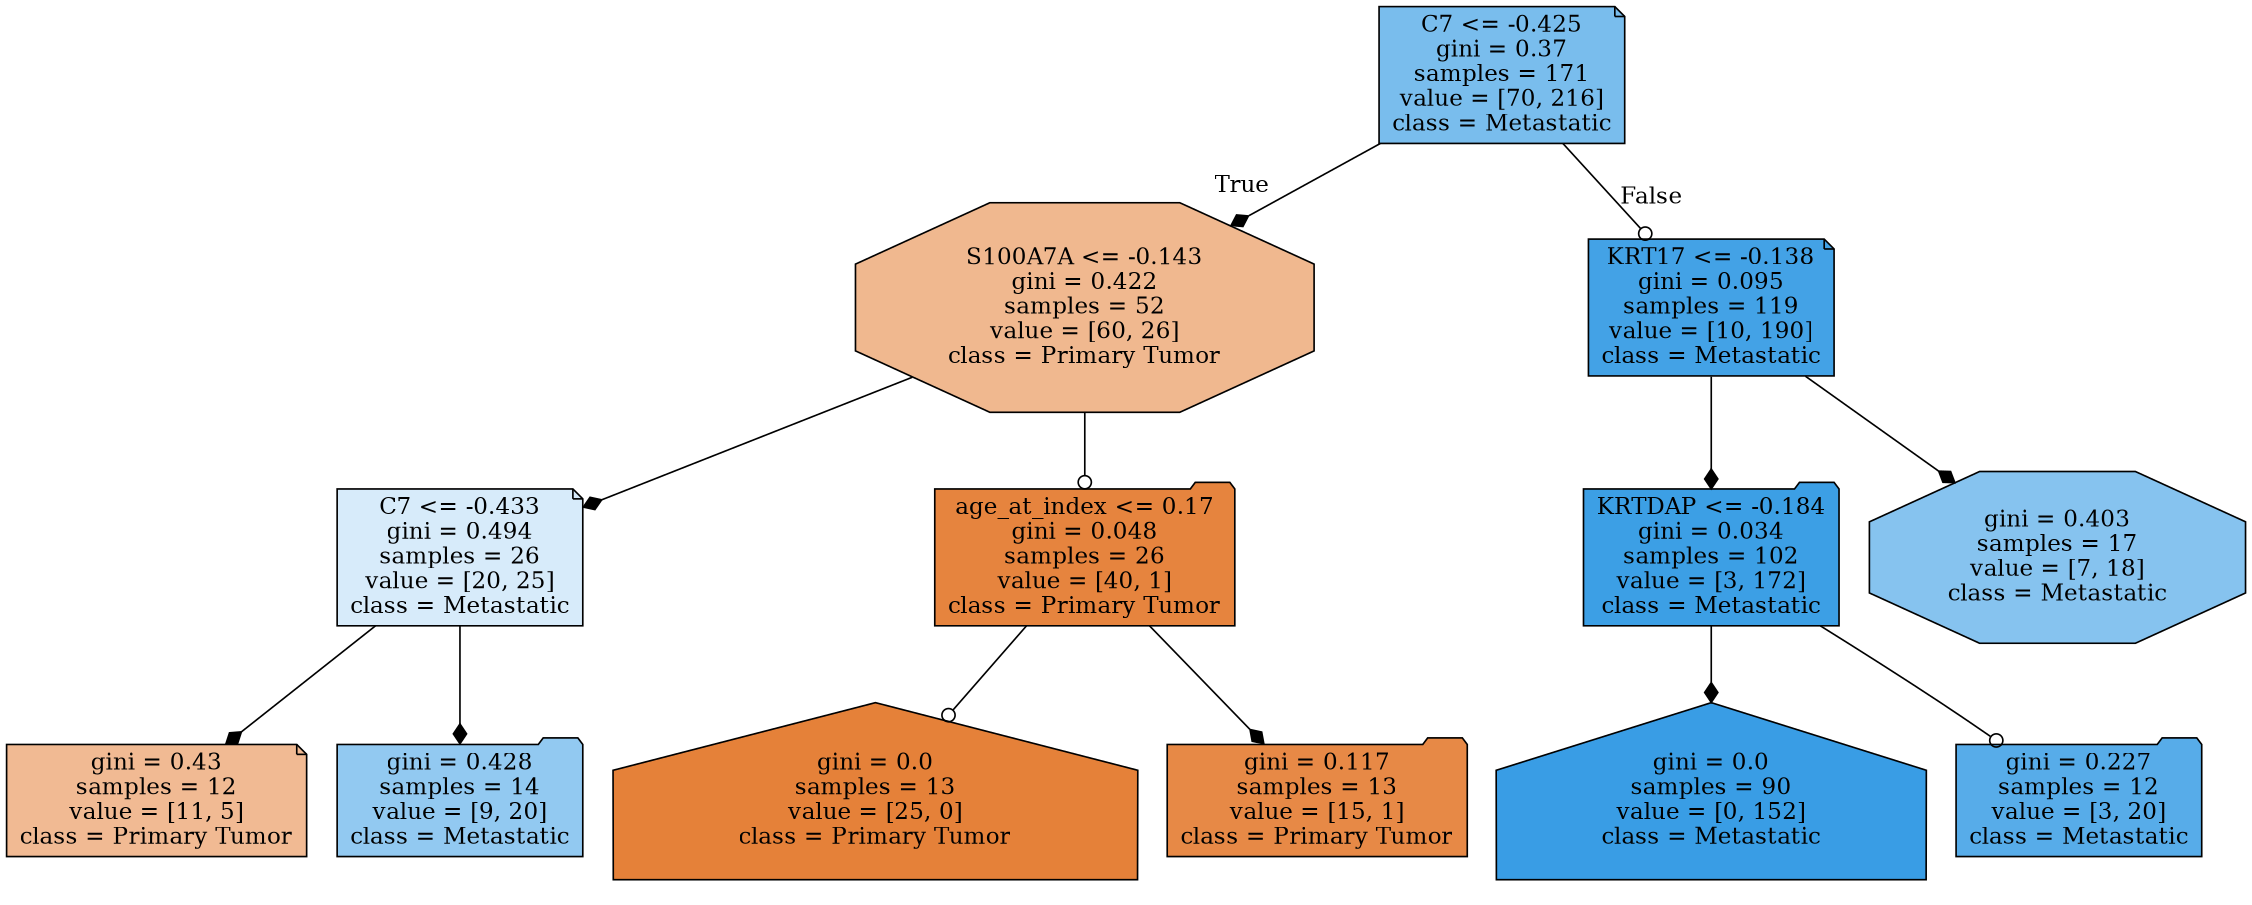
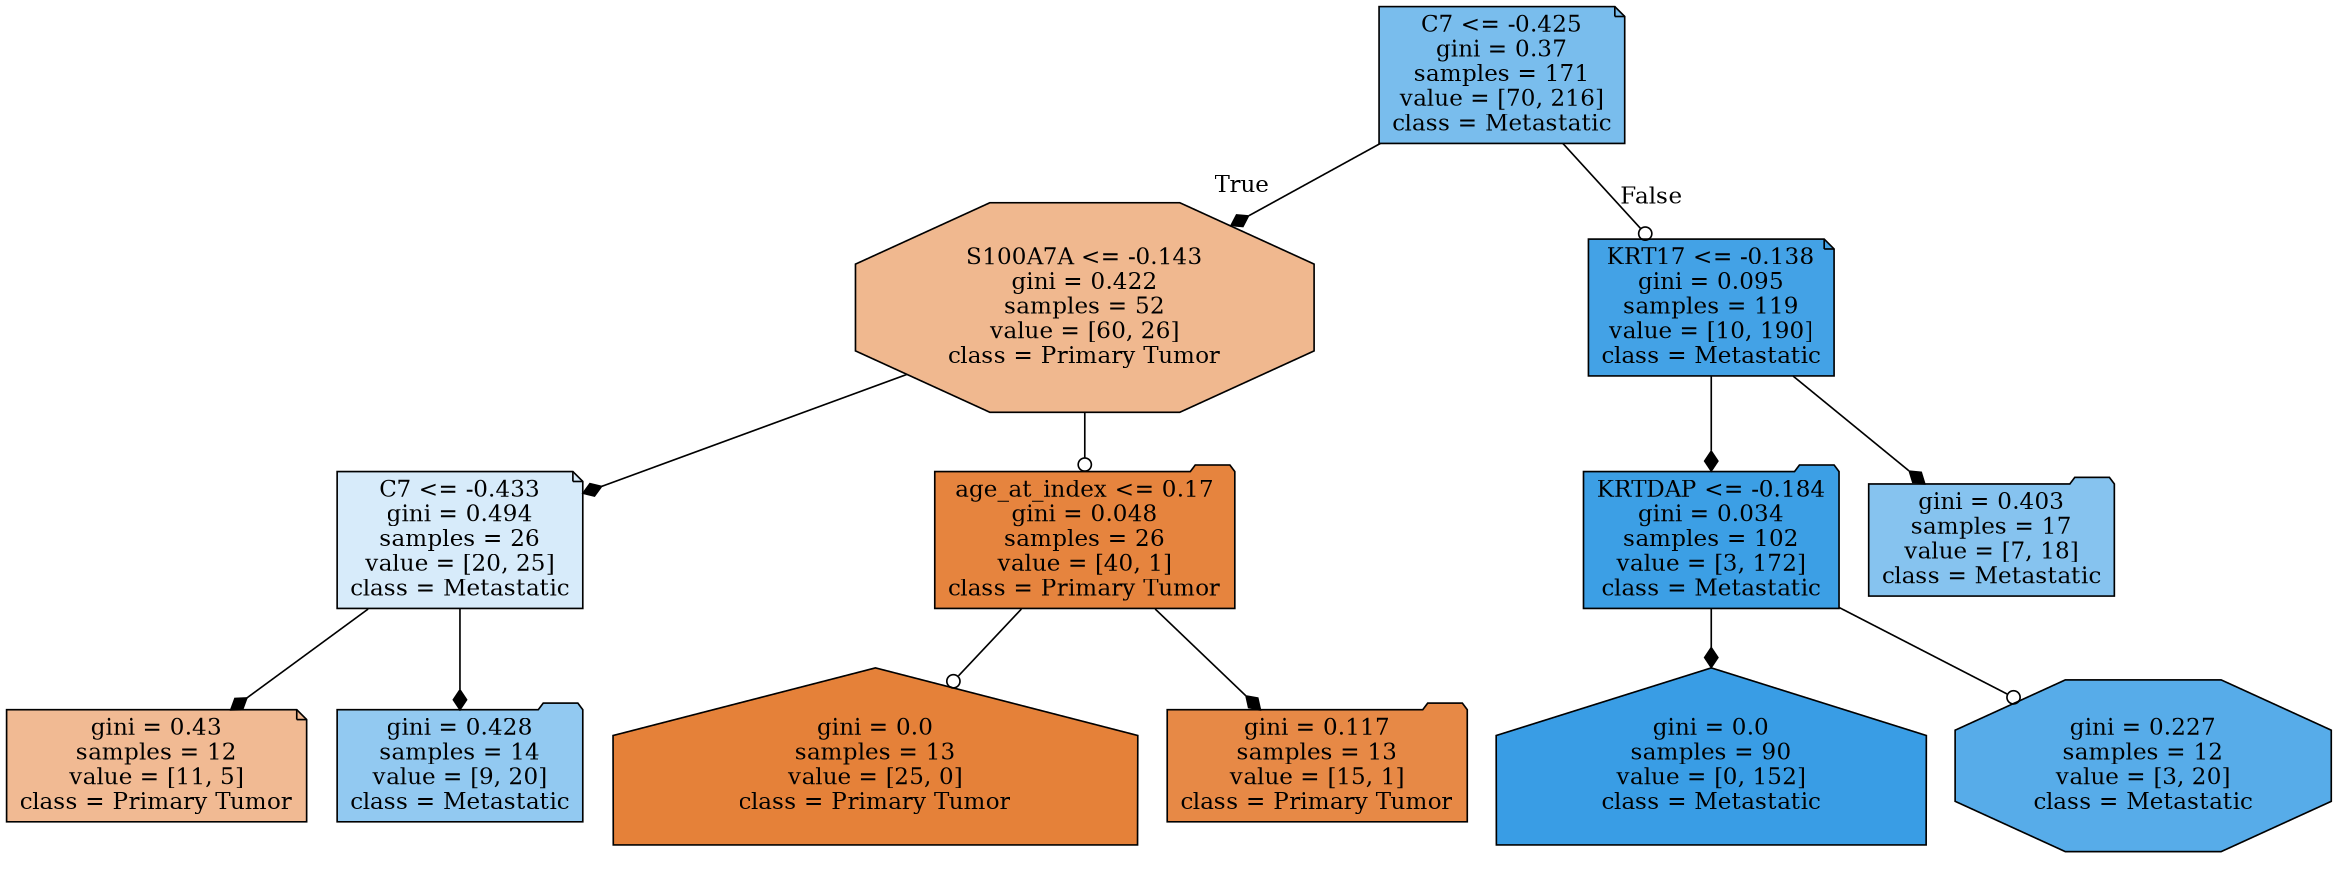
(2057, 557) -> (1992, 540)
(2079, 801) -> (2143, 766)
